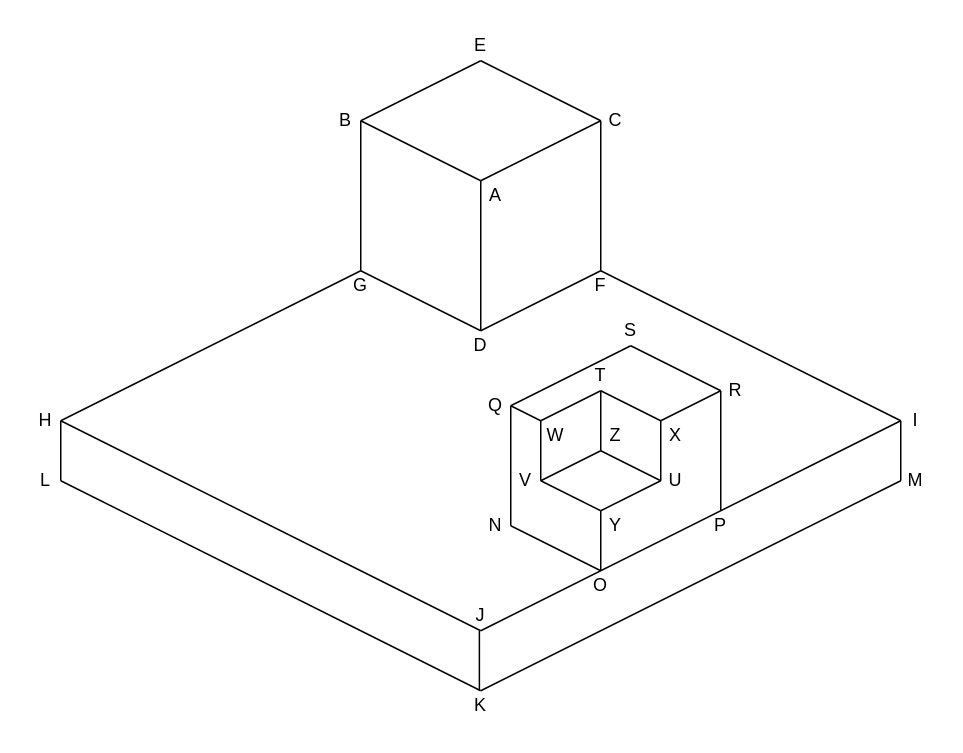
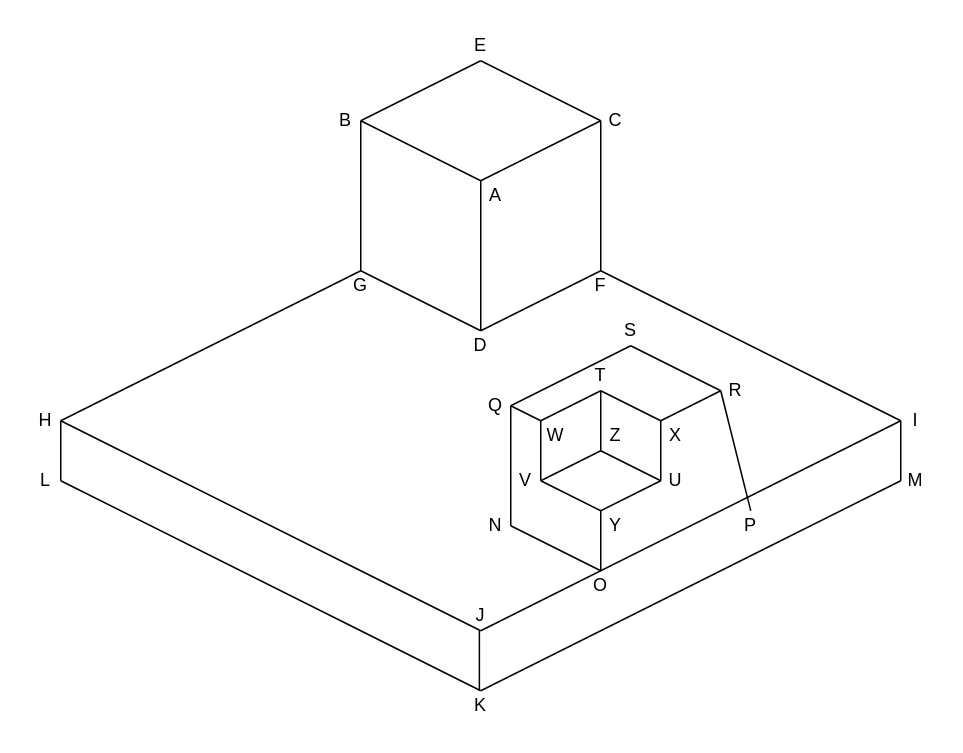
(721, 526) -> (751, 526)
